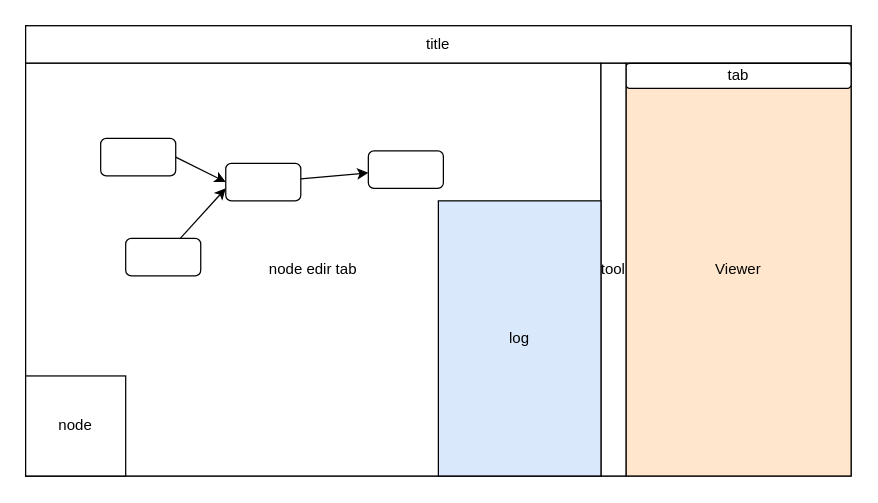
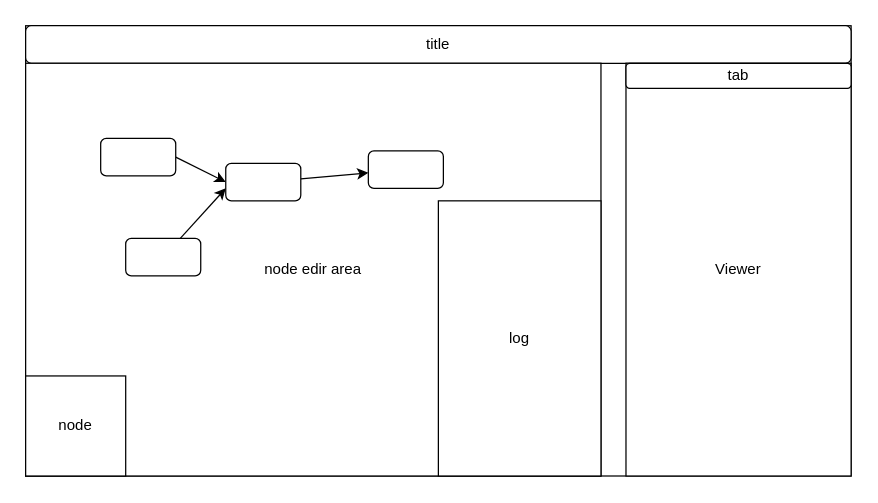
(438, 44) -> (438, 44)
(313, 269) -> (313, 269)
(613, 269) -> none
(738, 269) -> (738, 269)
(519, 338) -> (519, 338)
